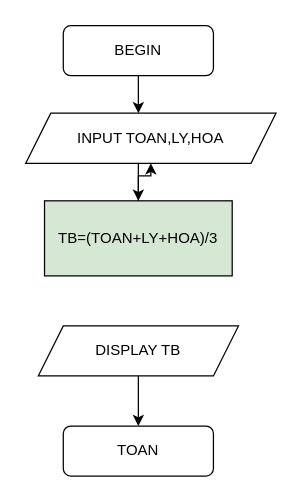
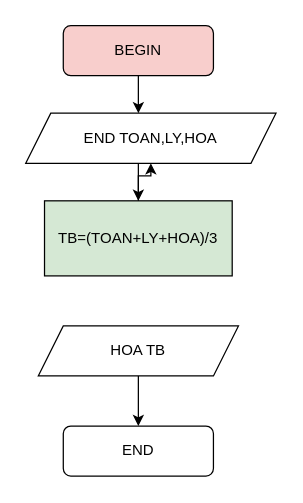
(138, 51) -> (138, 51)
(151, 138) -> (151, 138)
(138, 351) -> (138, 351)
(138, 451) -> (138, 451)
